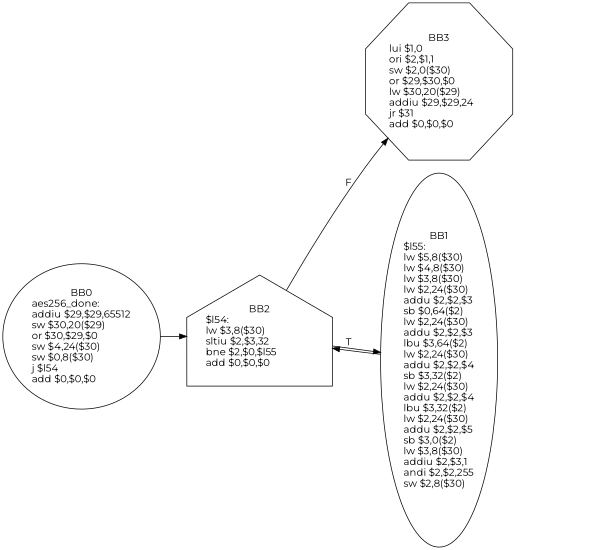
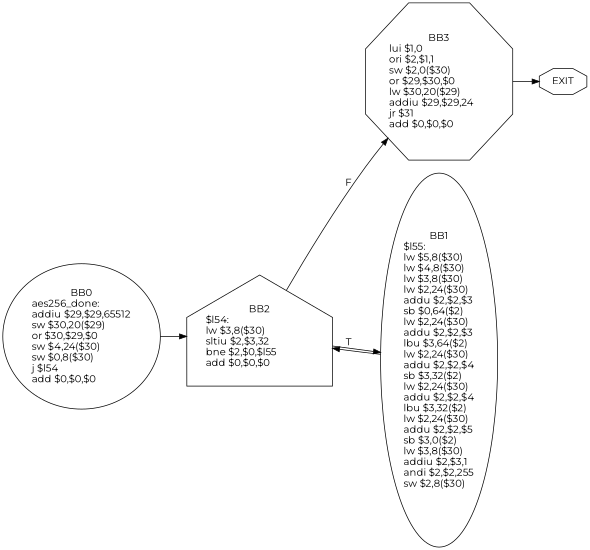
none -> (563, 81)
